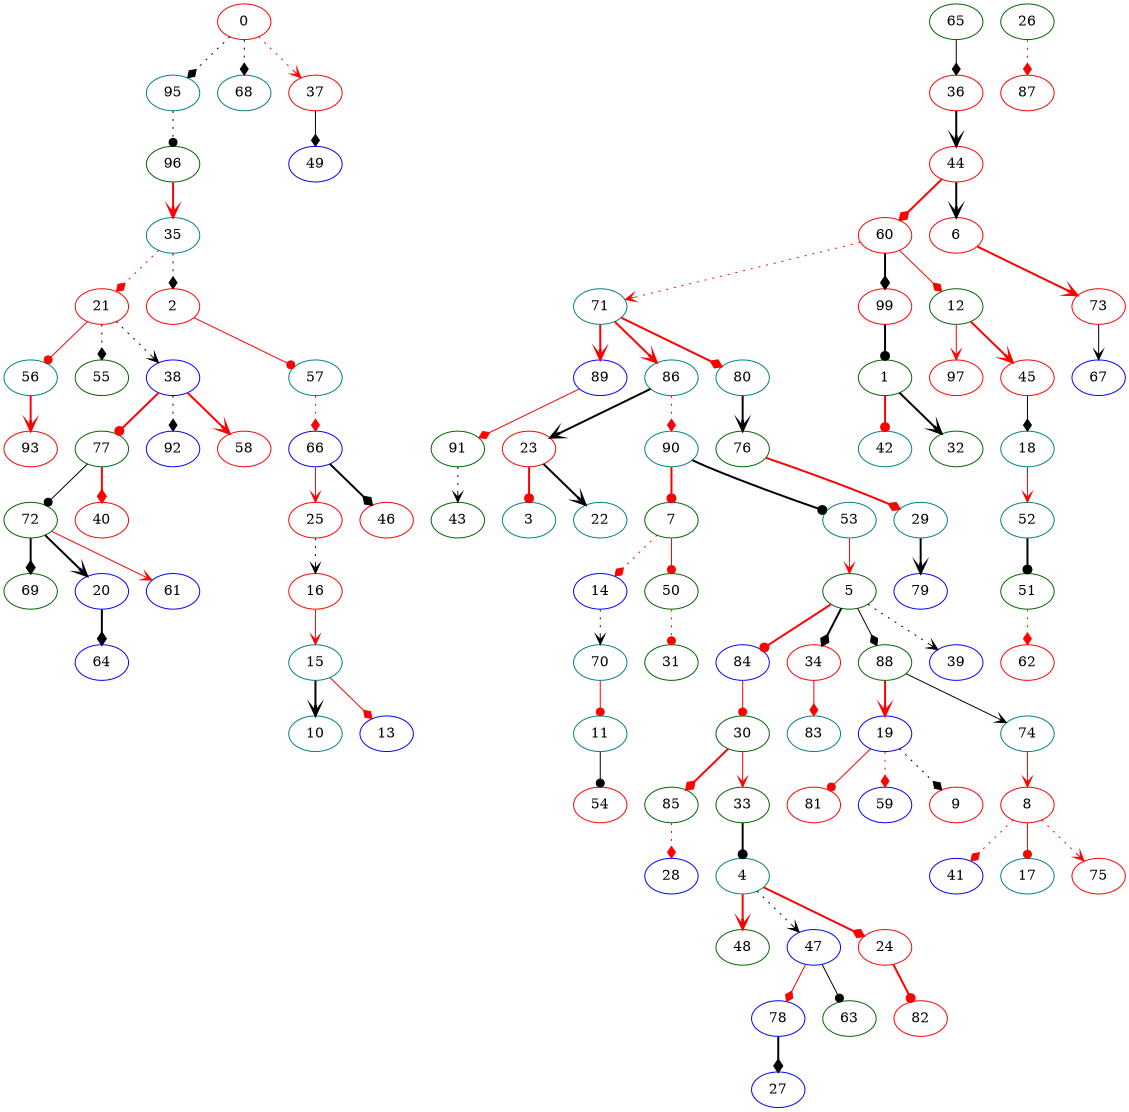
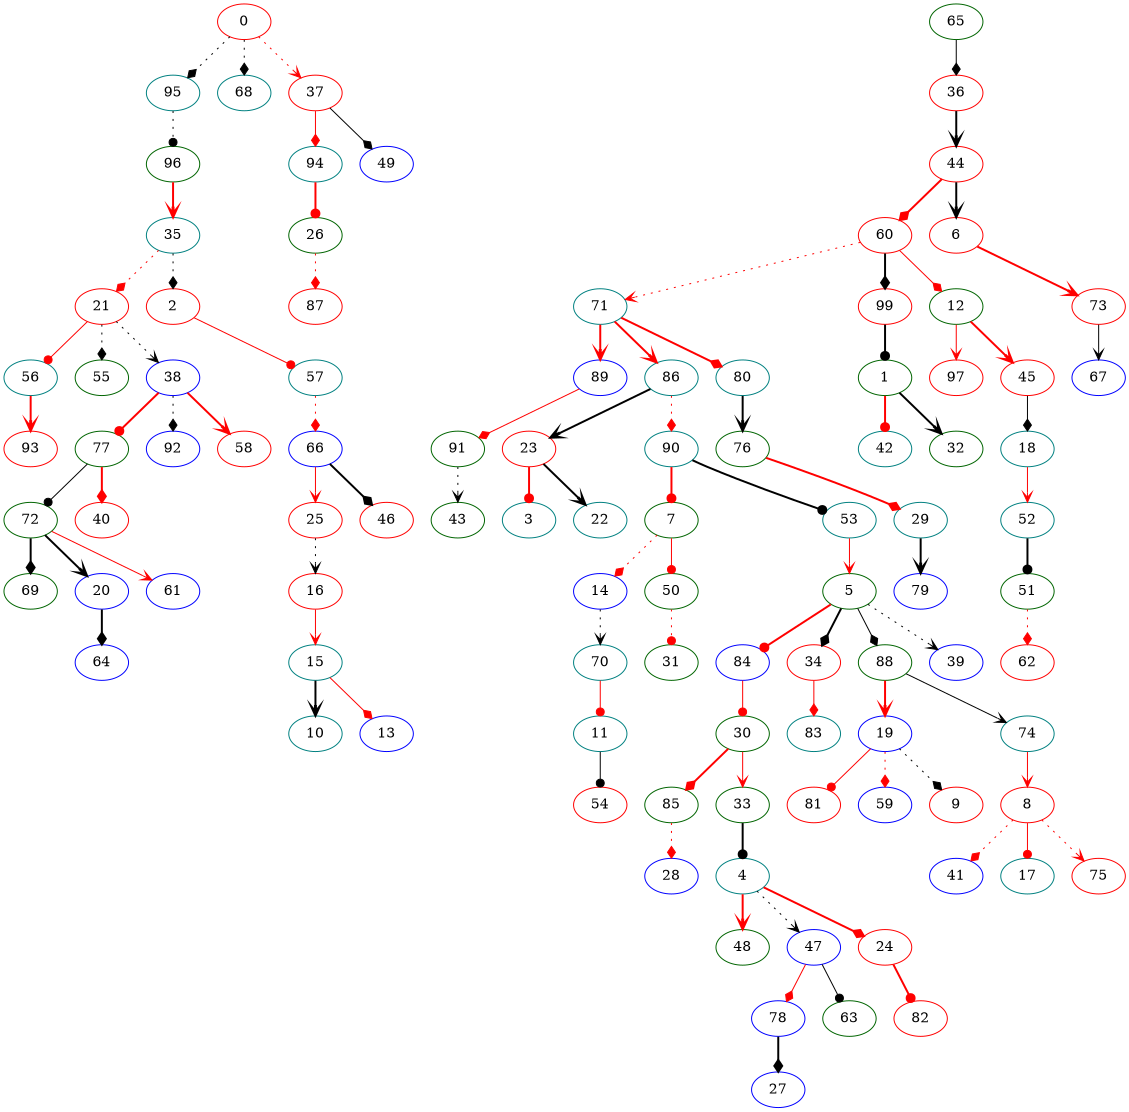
none -> (315, 164)
